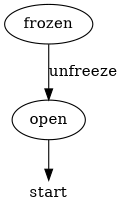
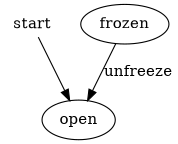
(49, 154) -> (52, 64)
